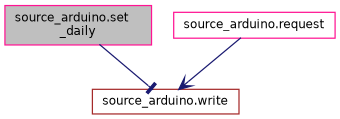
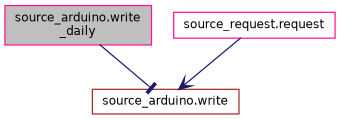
(78, 25) -> (78, 25)
(254, 25) -> (254, 25)
